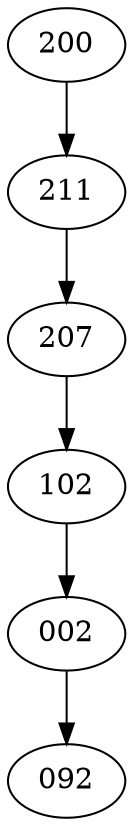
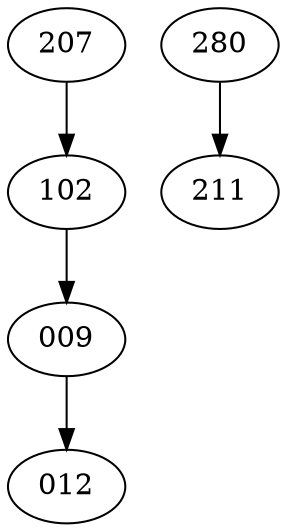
(67, 45) -> (220, 45)
(67, 256) -> none
(67, 634) -> (67, 339)
(67, 781) -> (67, 487)
